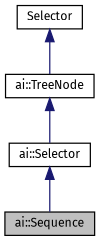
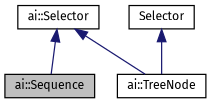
(50, 127) -> (115, 55)
